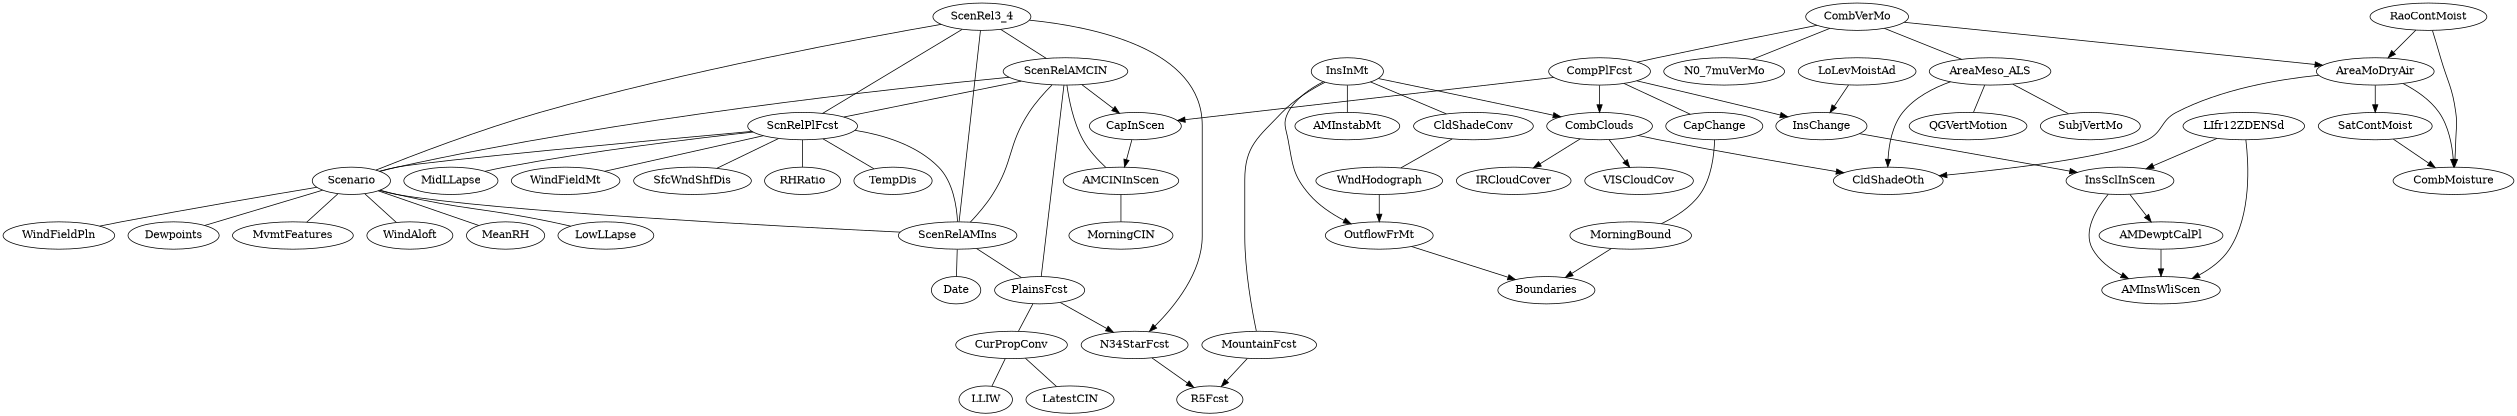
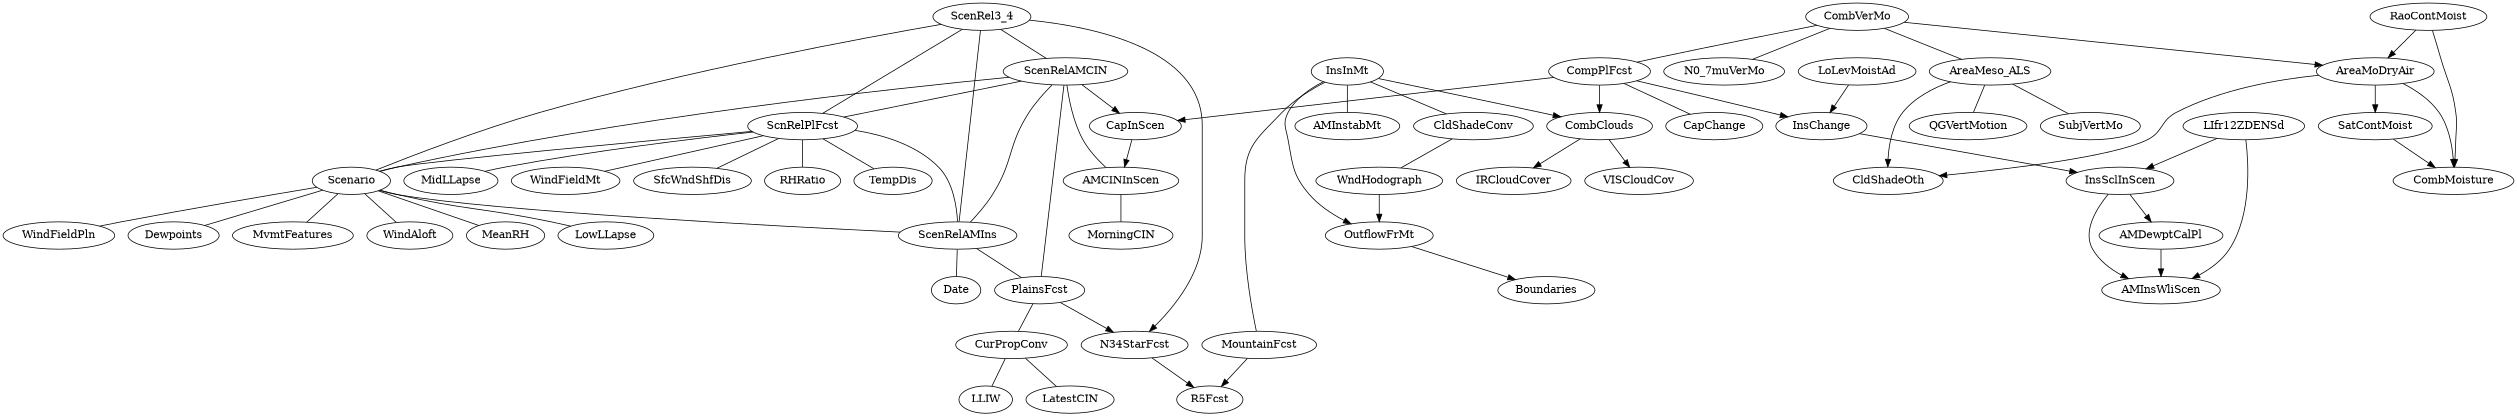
(1737, 154) -> none
(1631, 236) -> none
